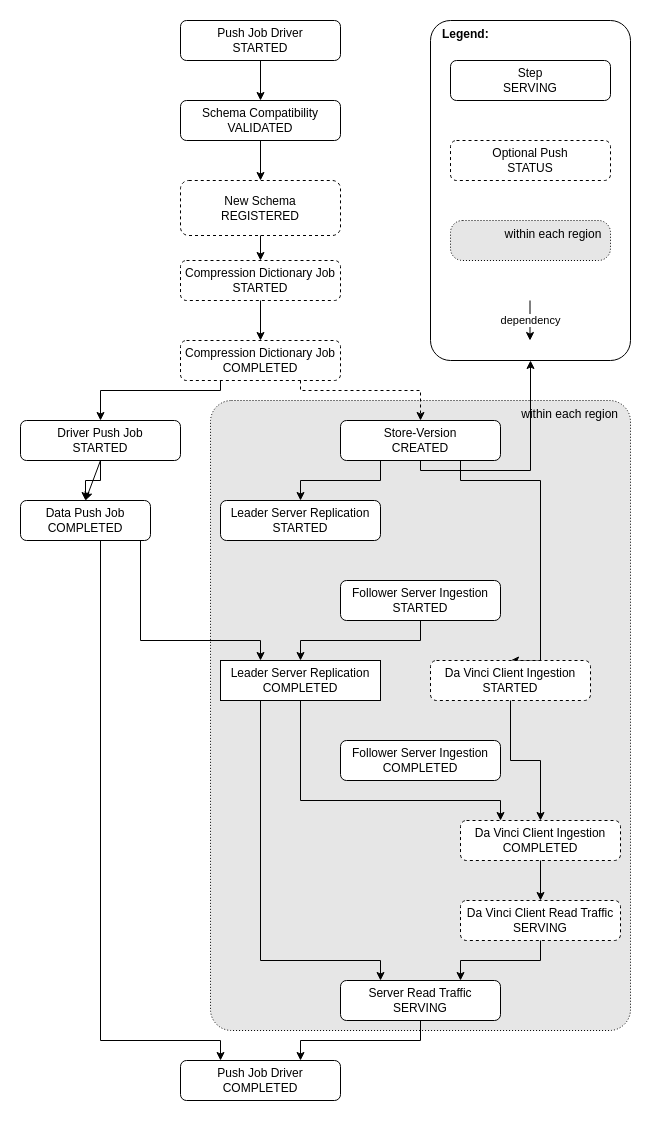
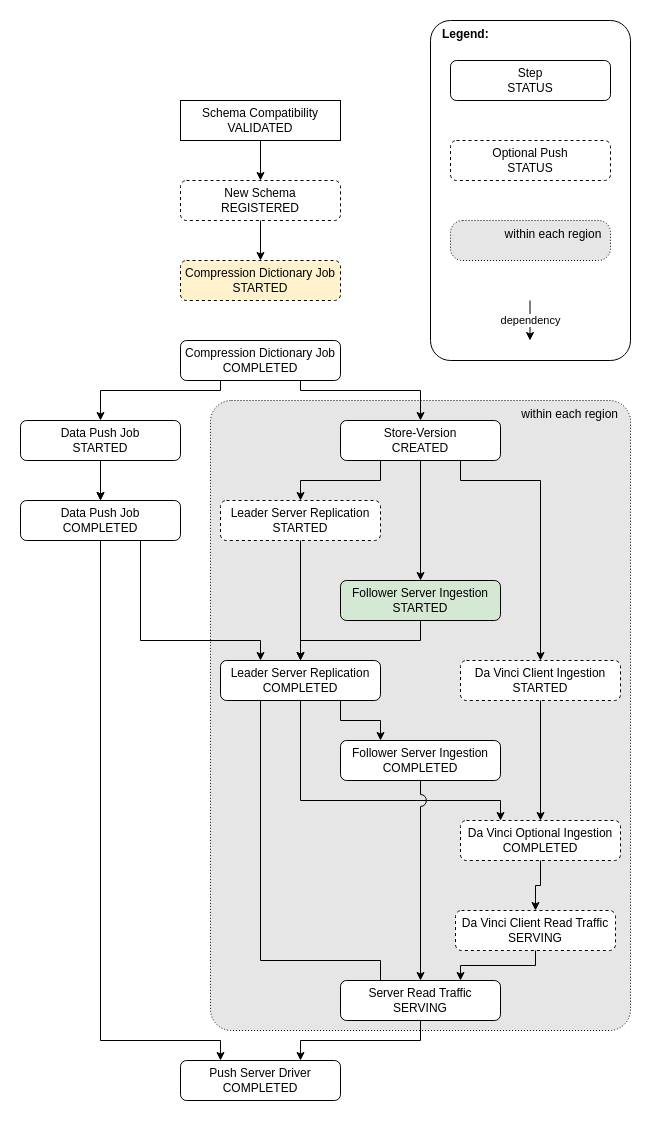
(261, 41) -> none
(261, 77) -> none
(531, 81) -> (531, 81)
(261, 121) -> (261, 121)
(261, 208) -> (261, 201)
(261, 281) -> (261, 281)
(261, 317) -> none
(261, 361) -> (261, 361)
(366, 391) -> (366, 391)
(101, 441) -> (101, 441)
(526, 471) -> (421, 521)
(86, 521) -> (101, 521)
(301, 521) -> (301, 521)
none -> (301, 589)
(421, 601) -> (421, 601)
(301, 681) -> (301, 681)
(511, 681) -> (541, 681)
none -> (357, 721)
(541, 841) -> (541, 841)
none -> (421, 877)
(541, 921) -> (536, 931)
(381, 972) -> (381, 975)
(261, 1081) -> (261, 1081)
